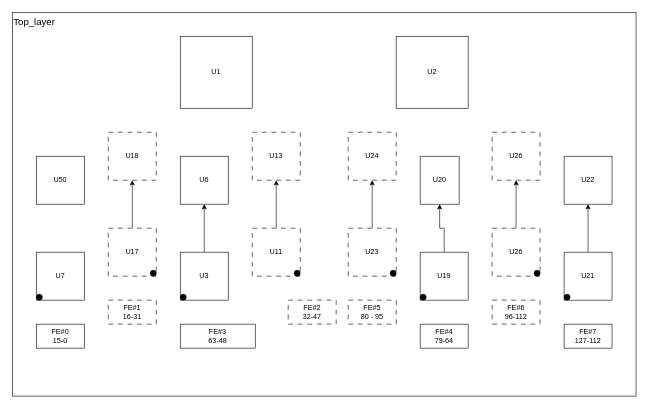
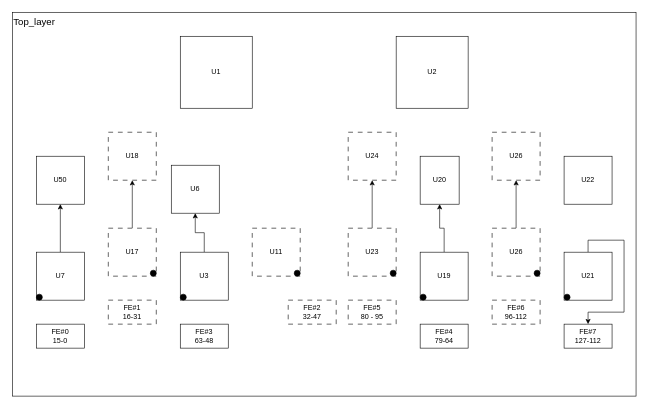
(276, 156) -> none
(204, 180) -> (195, 189)
(276, 185) -> none
none -> (60, 209)
(588, 209) -> (588, 314)
(218, 336) -> (204, 336)
